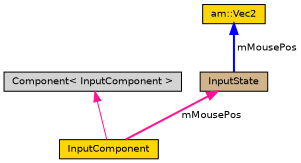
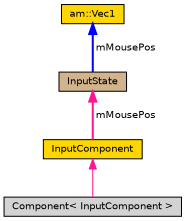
(234, 14) -> (93, 14)
(102, 120) -> (93, 183)
